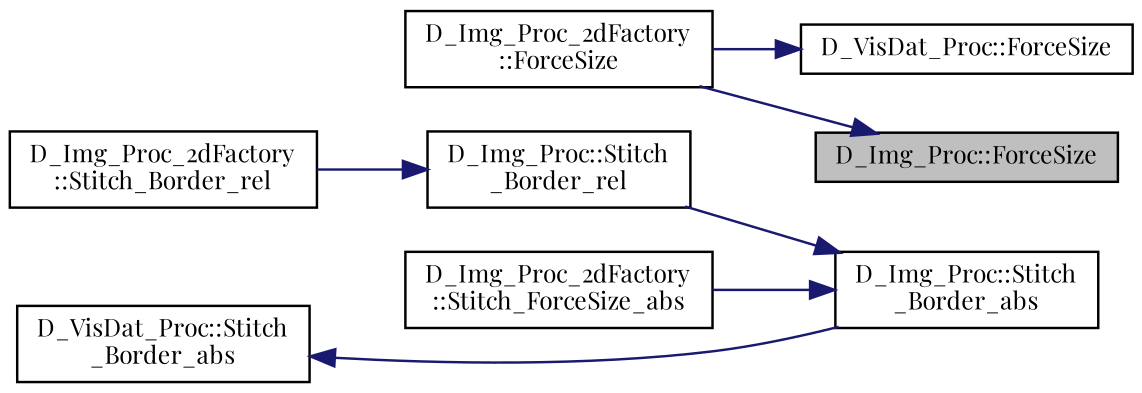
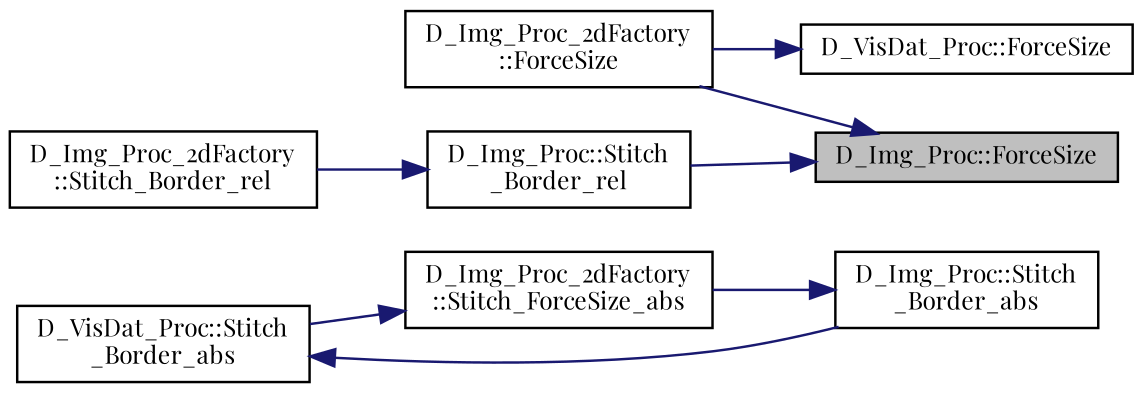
(751, 226) -> (740, 164)
none -> (345, 319)
